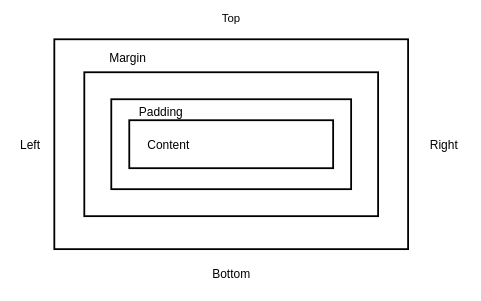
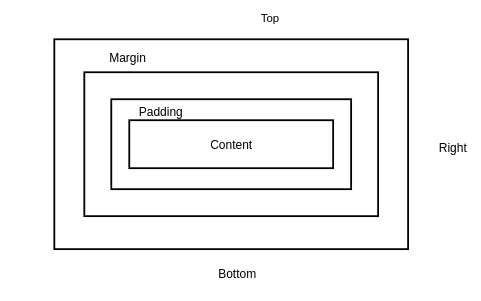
(231, 18) -> (270, 18)
(30, 144) -> none
(169, 144) -> (232, 144)
(444, 144) -> (453, 147)
(232, 273) -> (238, 273)
